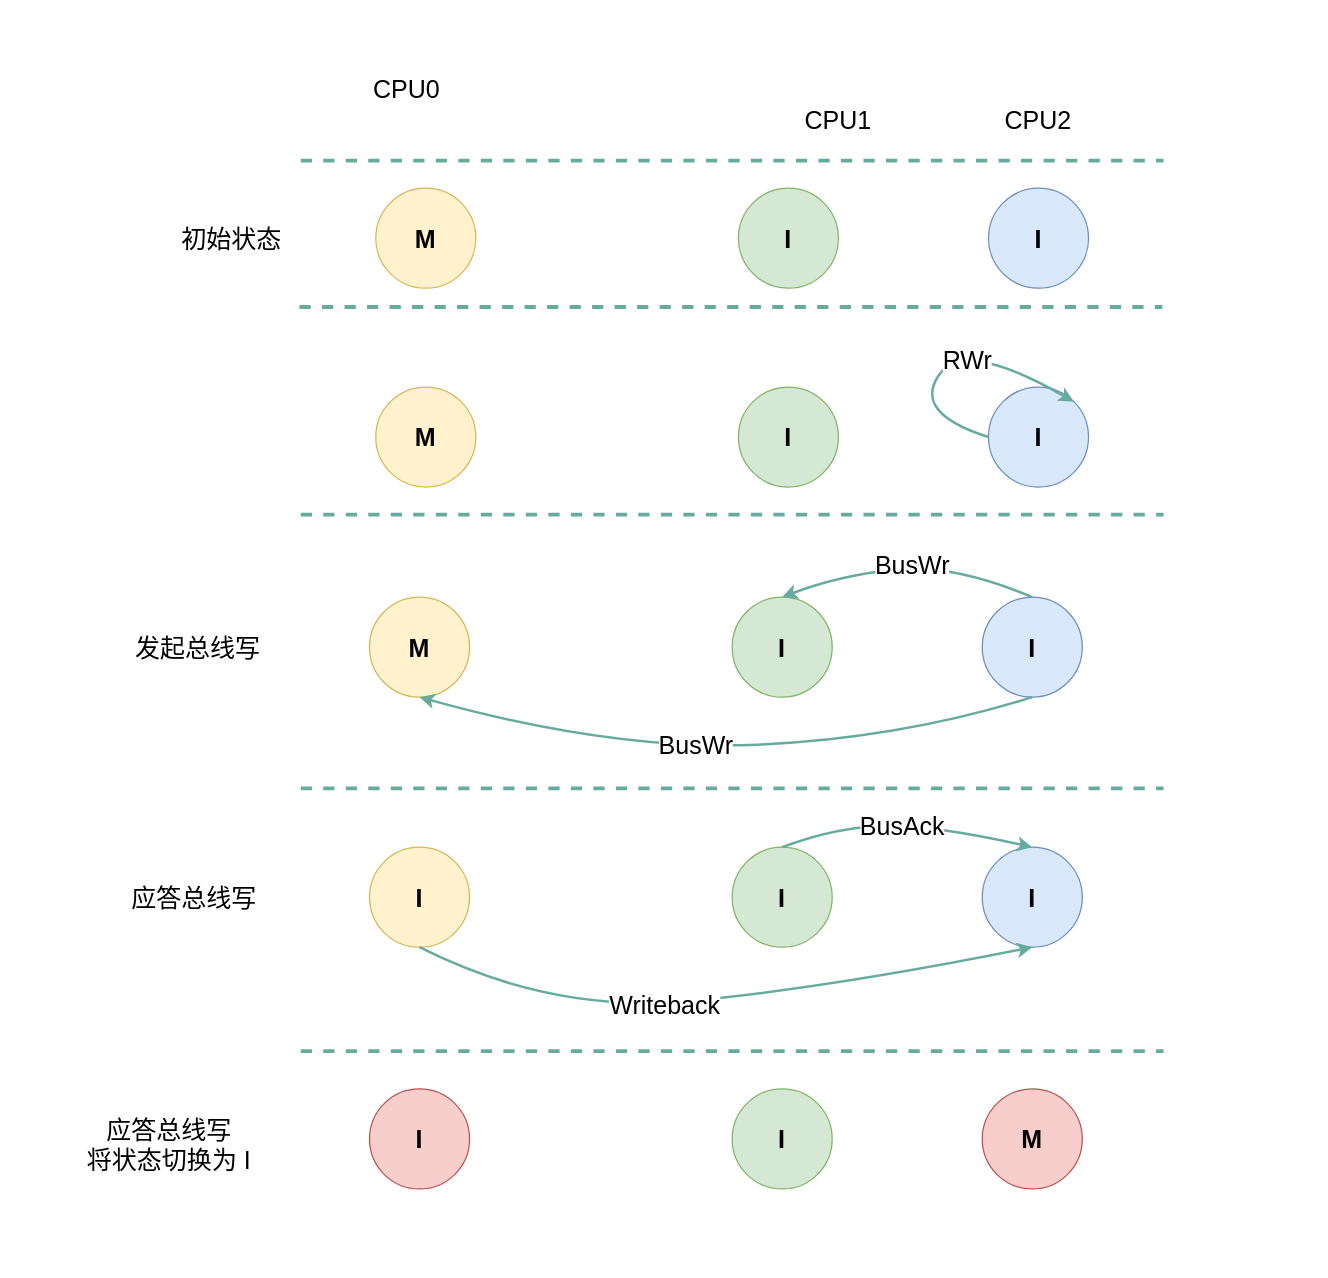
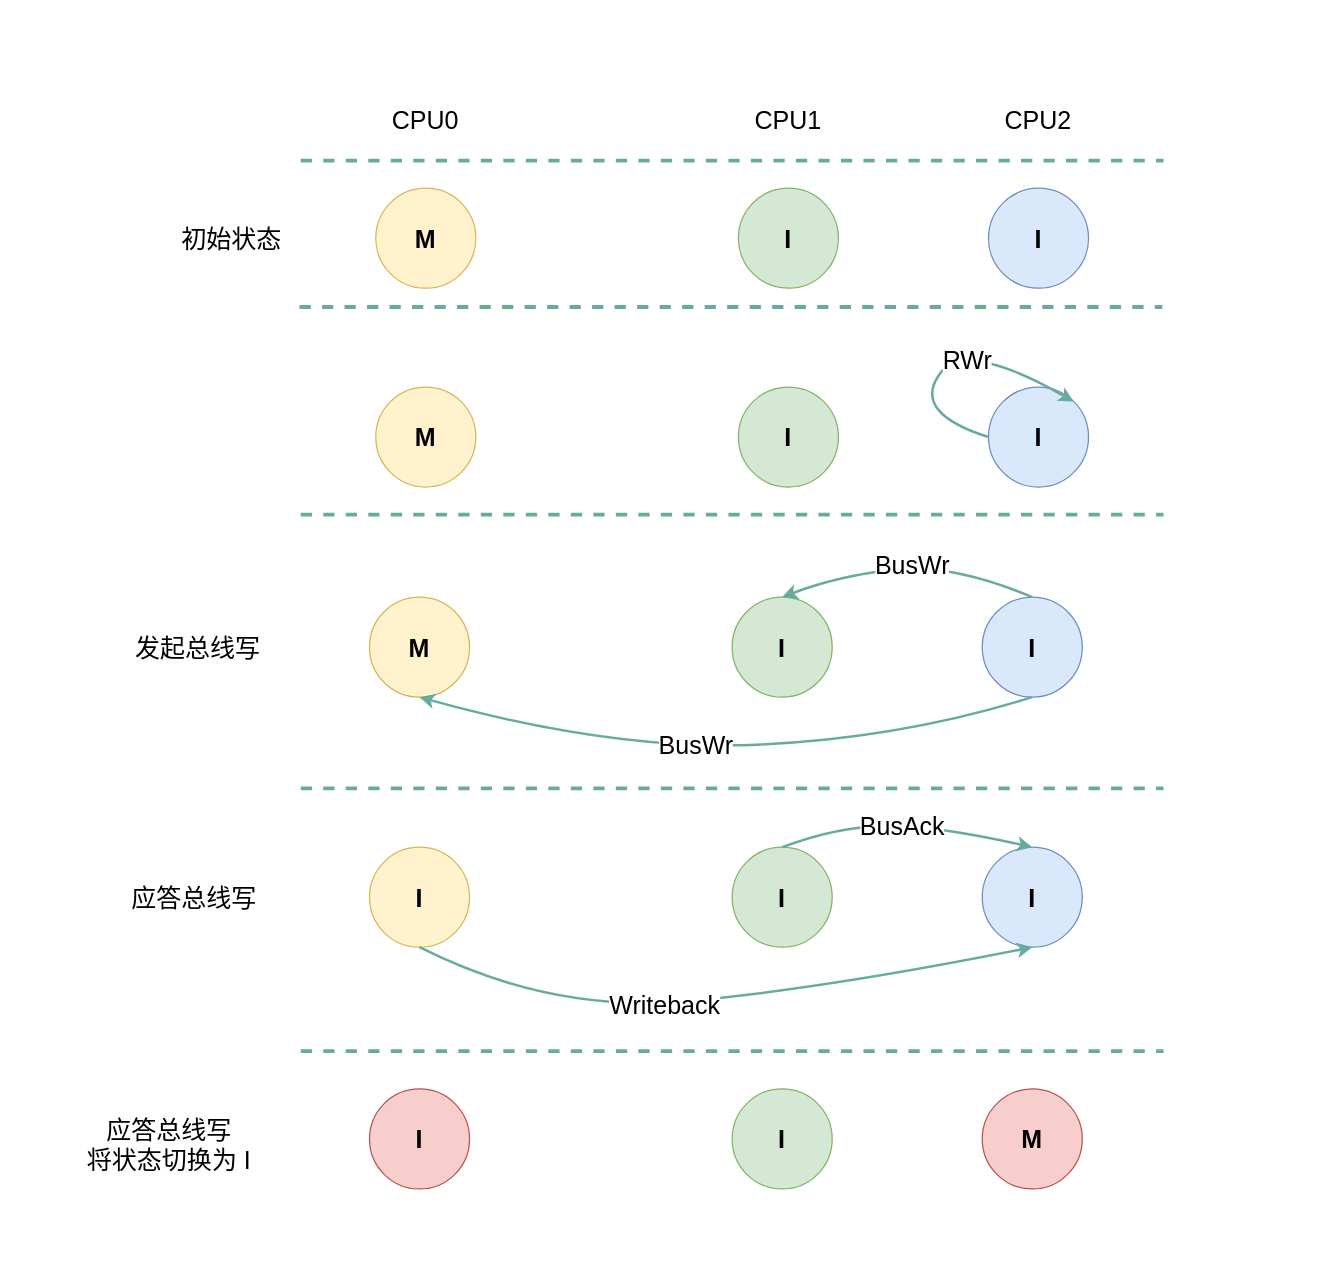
(407, 88) -> (426, 119)
(838, 119) -> (788, 119)
